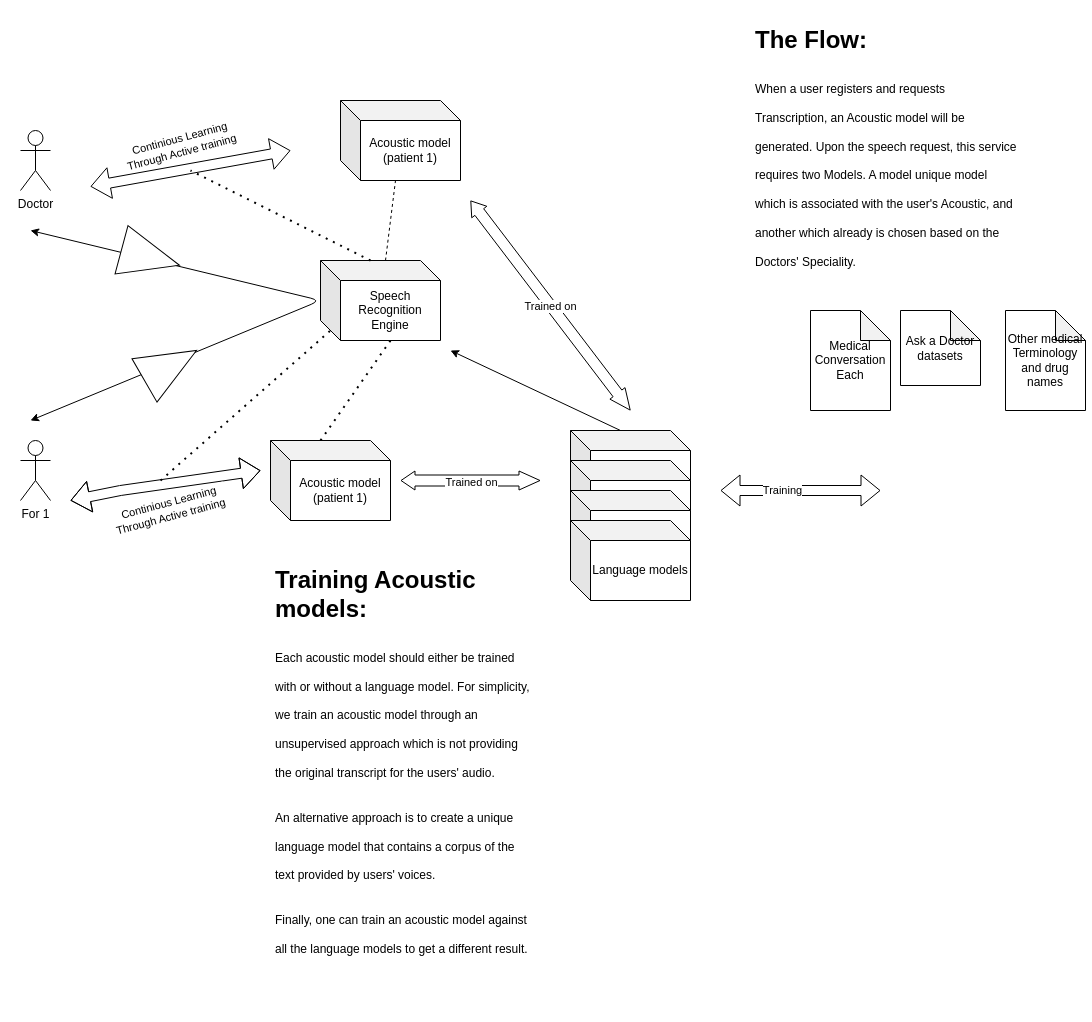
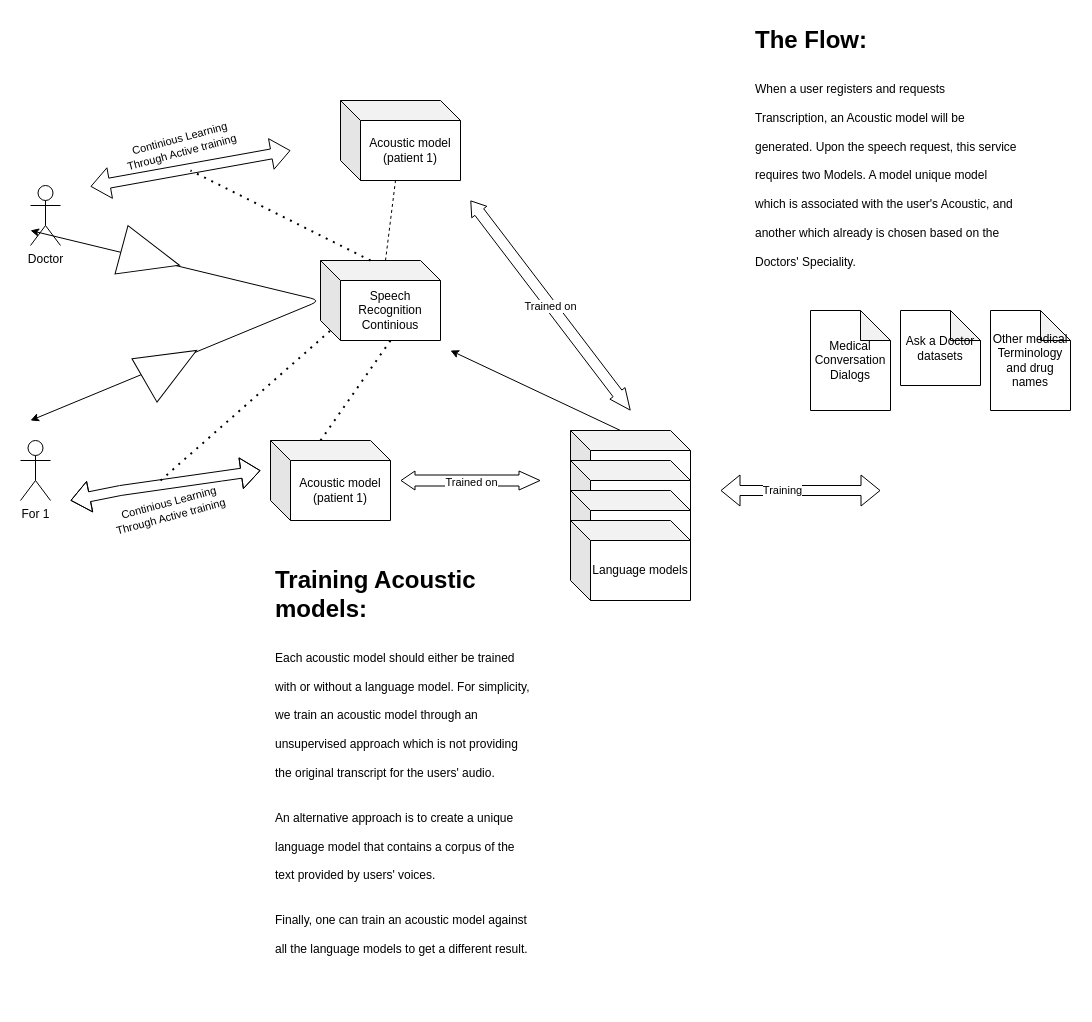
(36, 161) -> (46, 216)
(391, 311) -> (391, 311)
(851, 361) -> (851, 361)
(1046, 361) -> (1031, 361)
